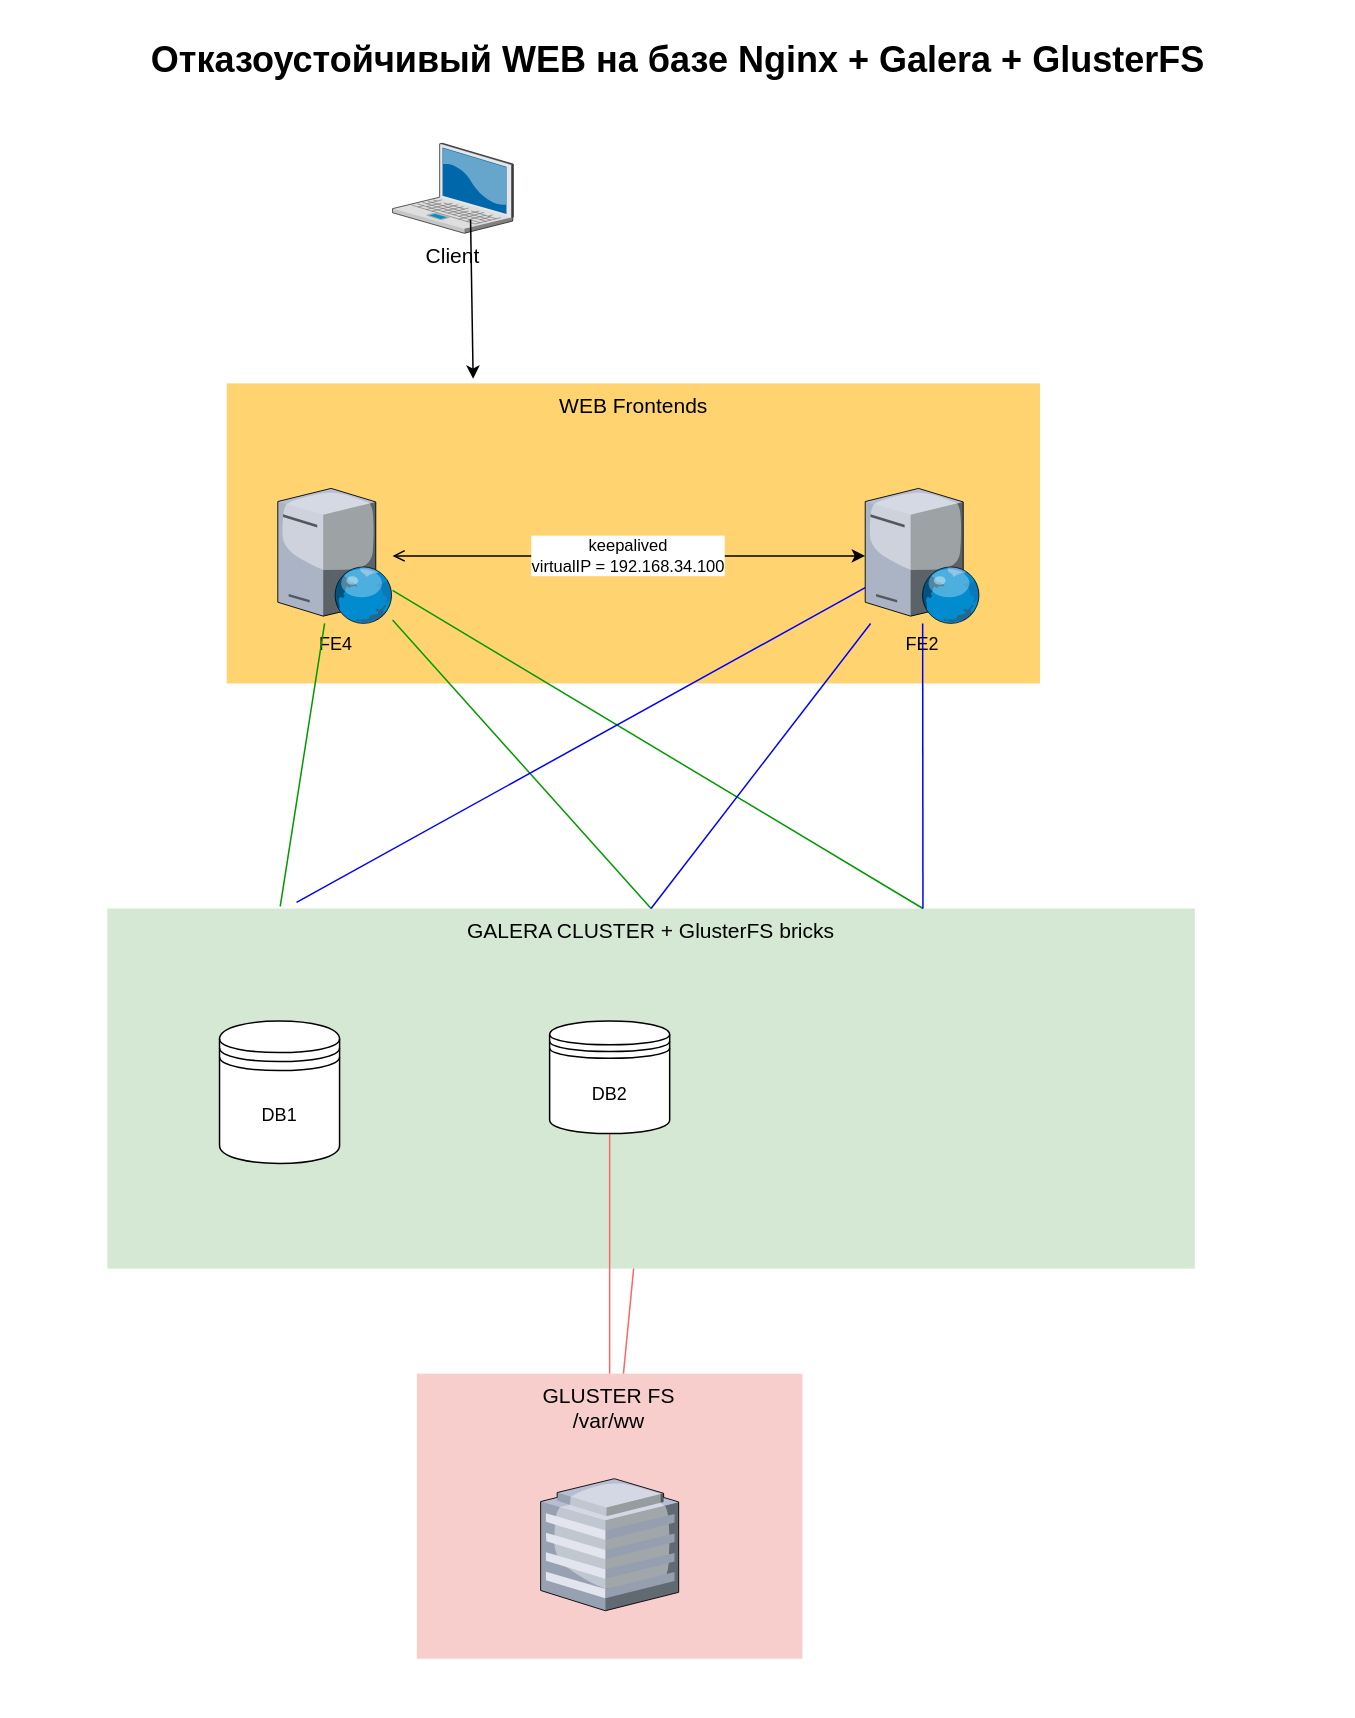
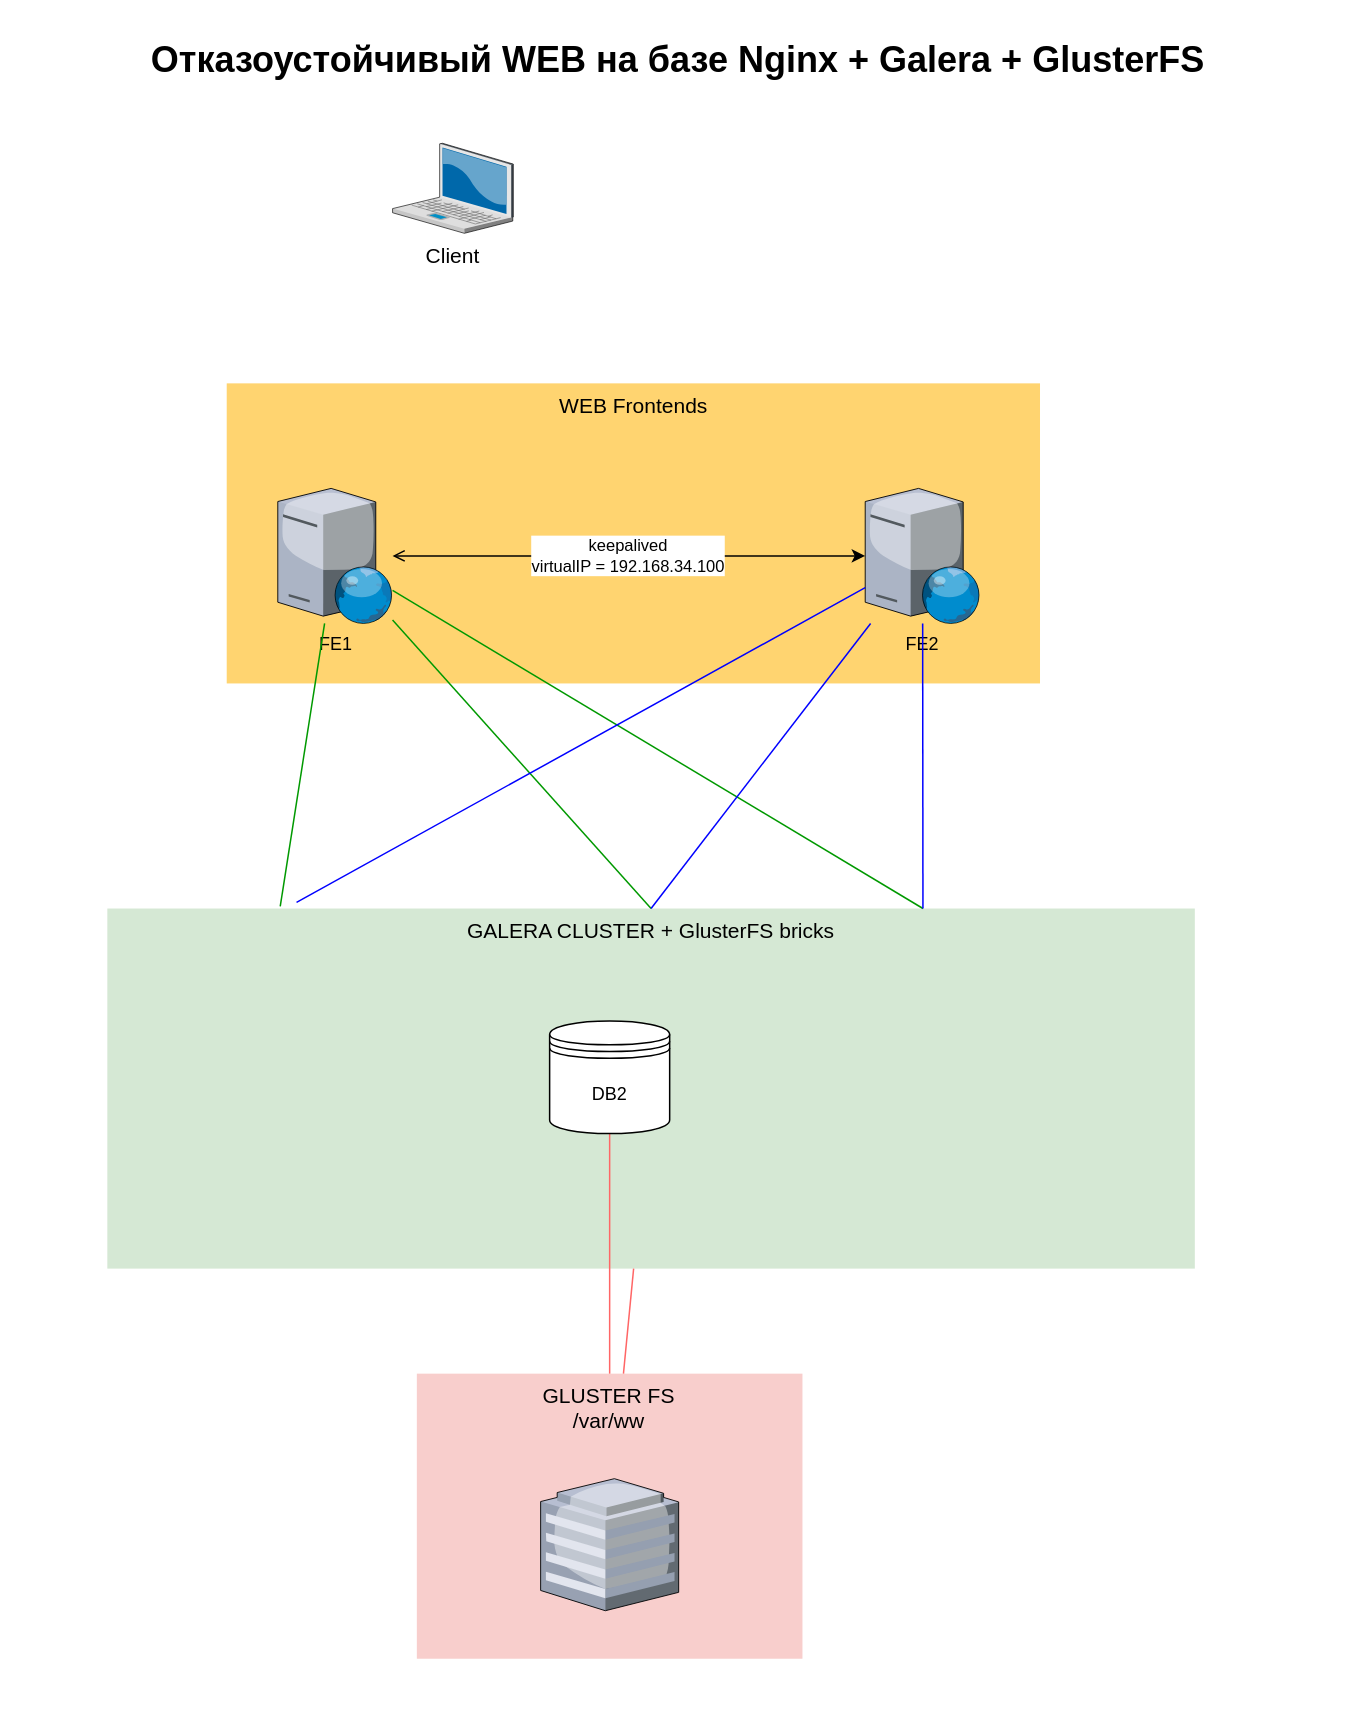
(472, 296) -> none
(336, 645) -> (336, 645)
(279, 1092) -> none
